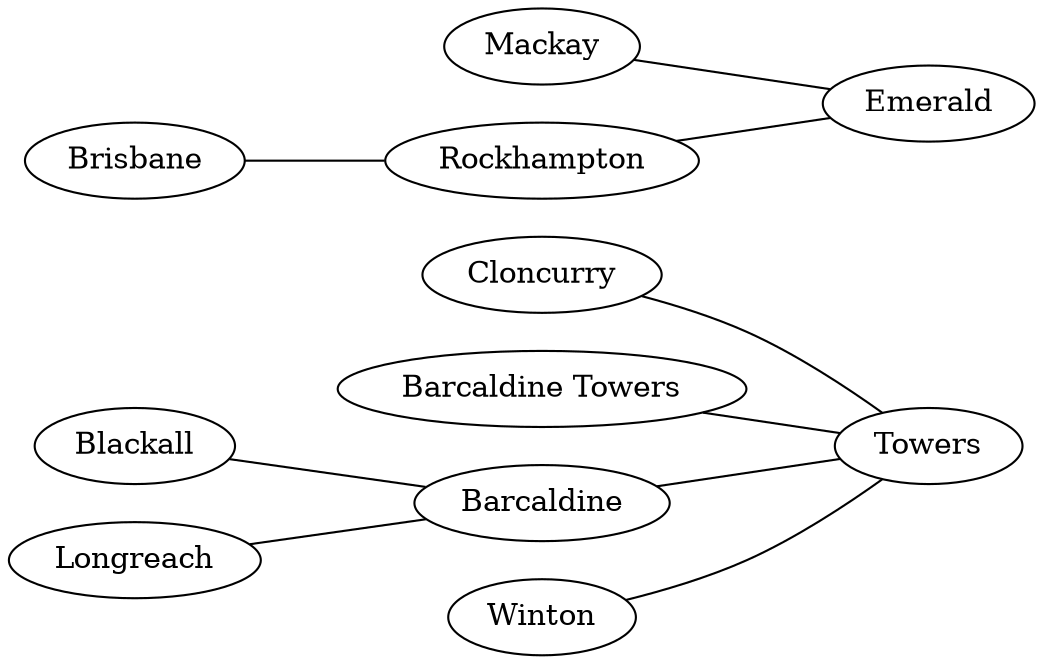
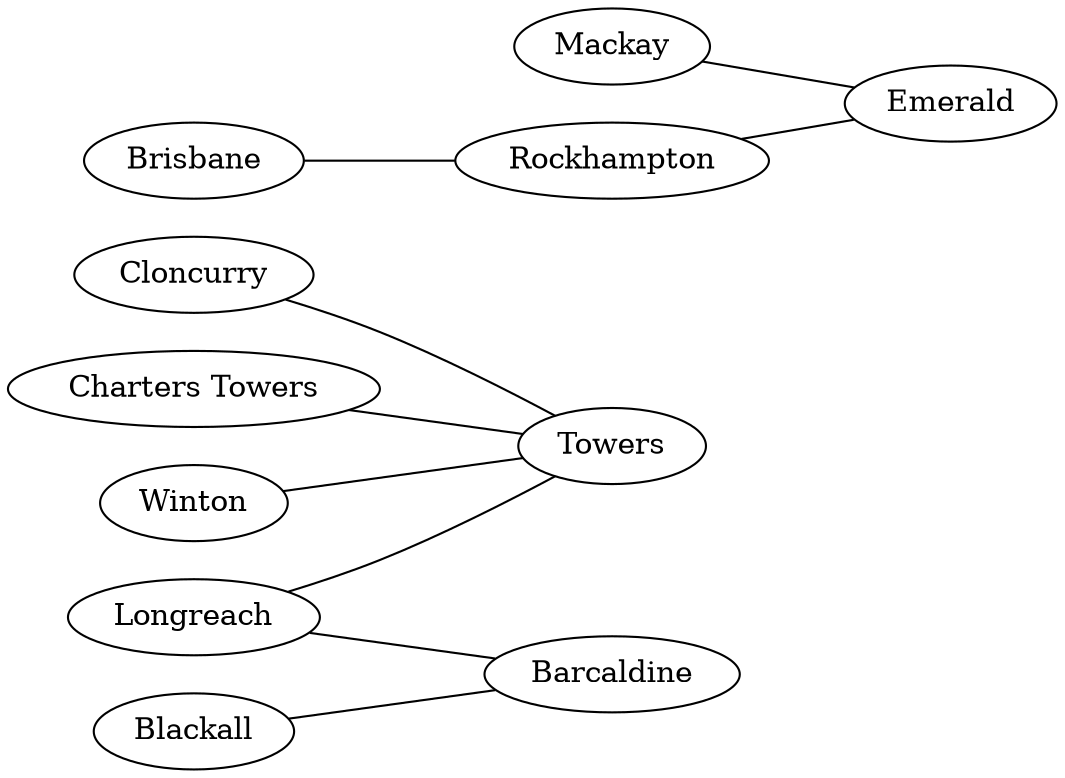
(542, 389) -> (194, 389)
(749, 473) -> (425, 541)
